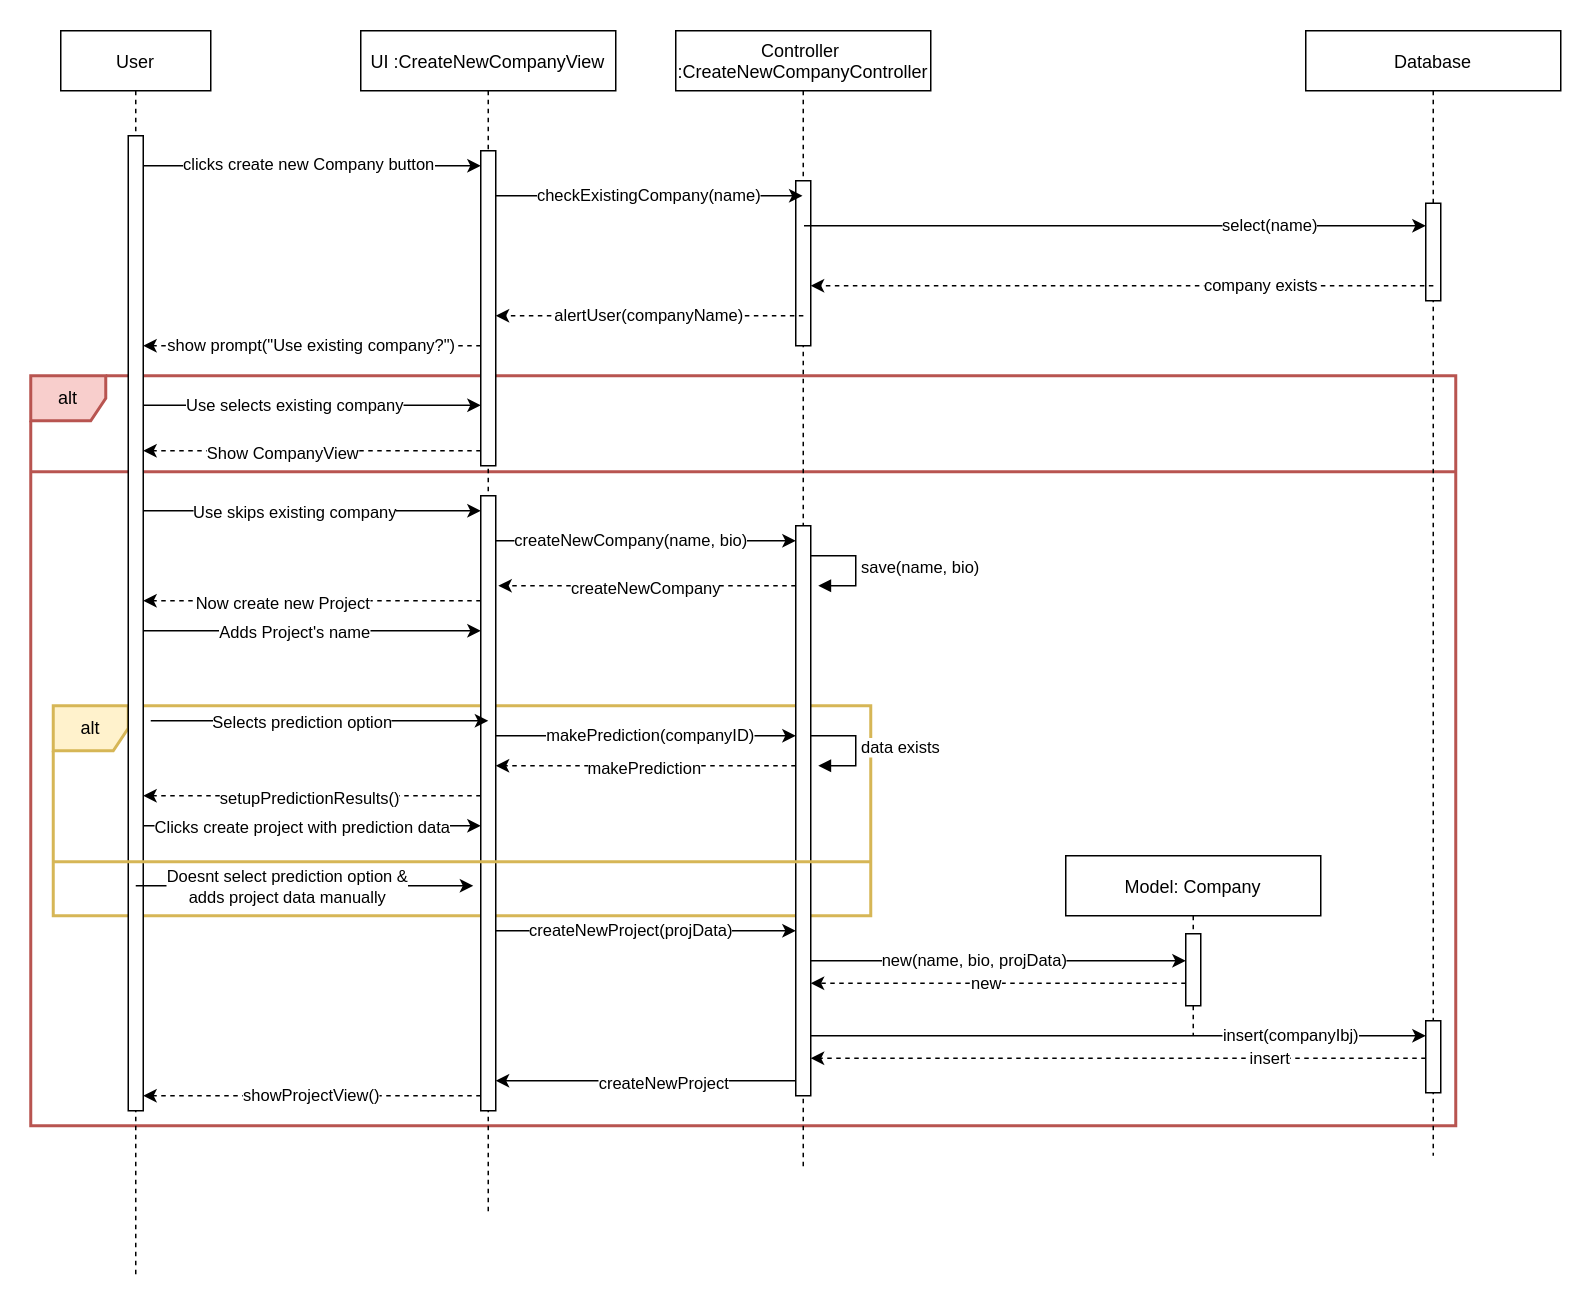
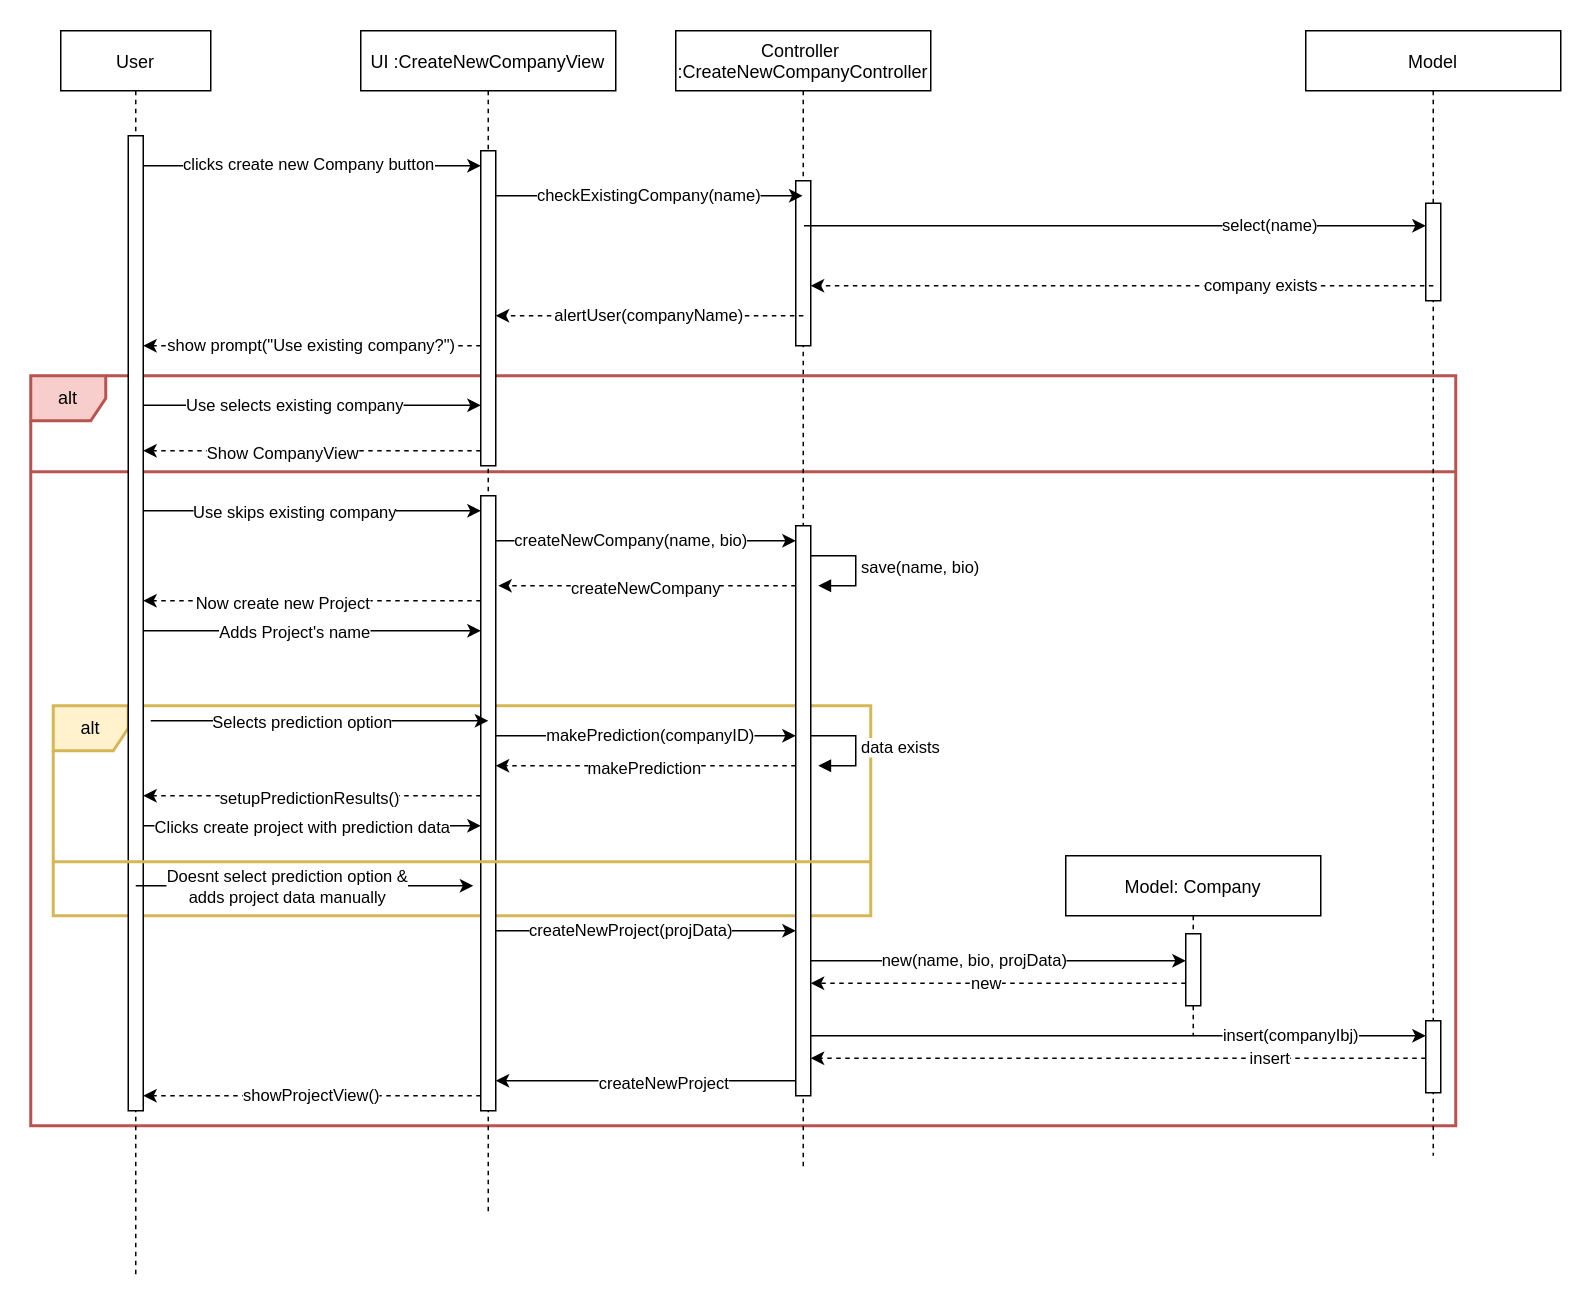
(1433, 62) -> (1433, 62)
